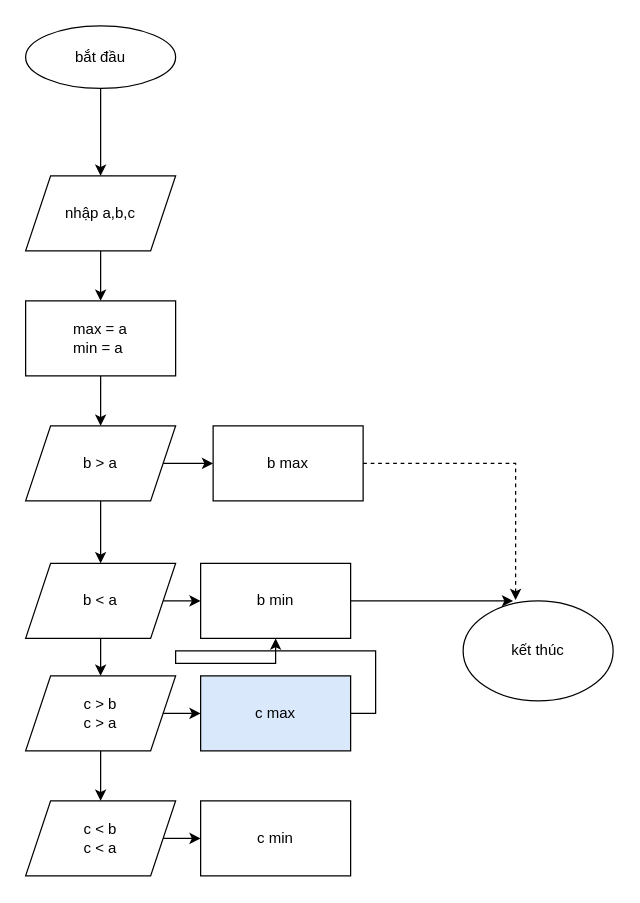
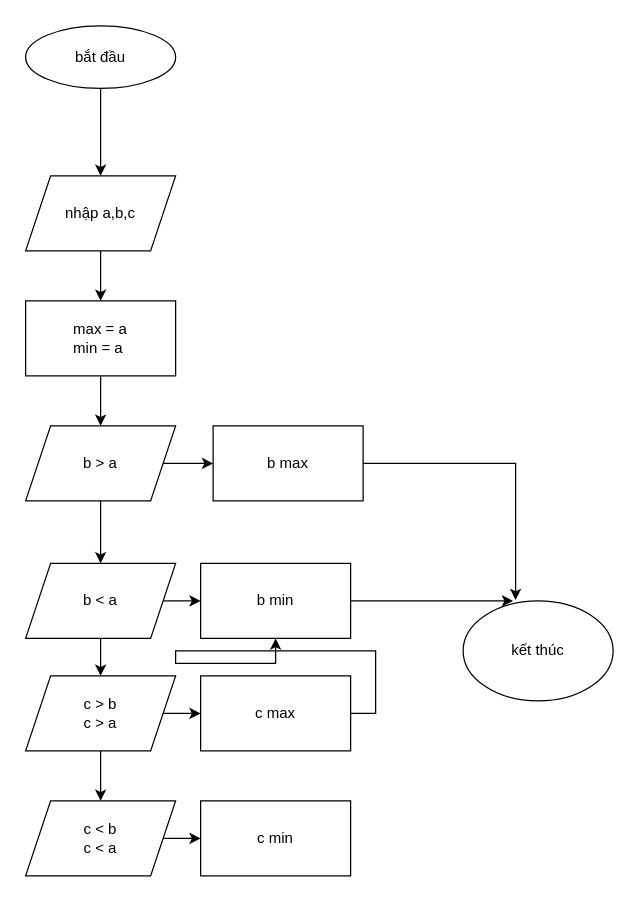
(503, 463) -> (503, 463)
(276, 713) -> (276, 713)
